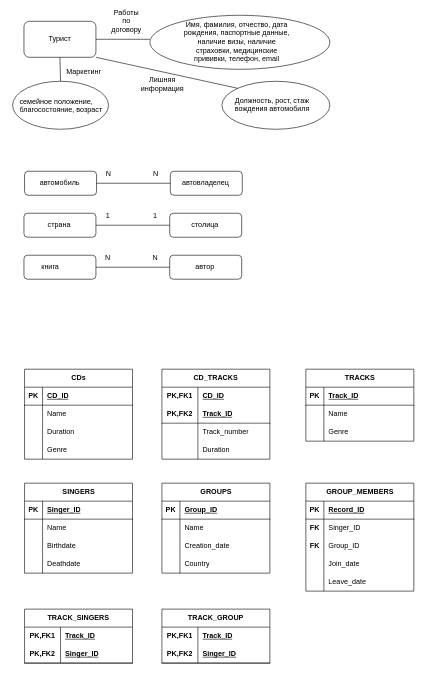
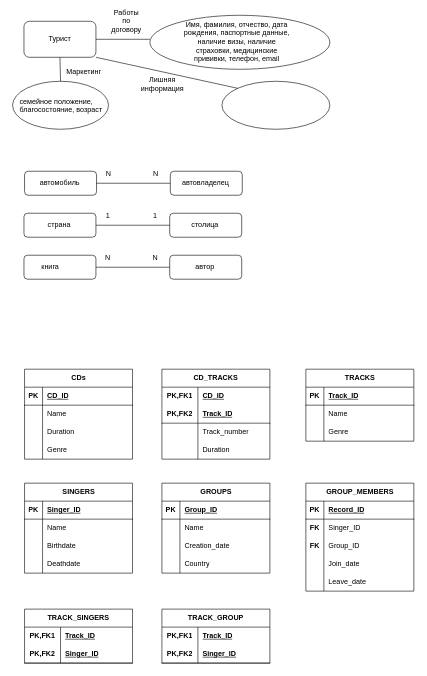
(276, 105) -> none
